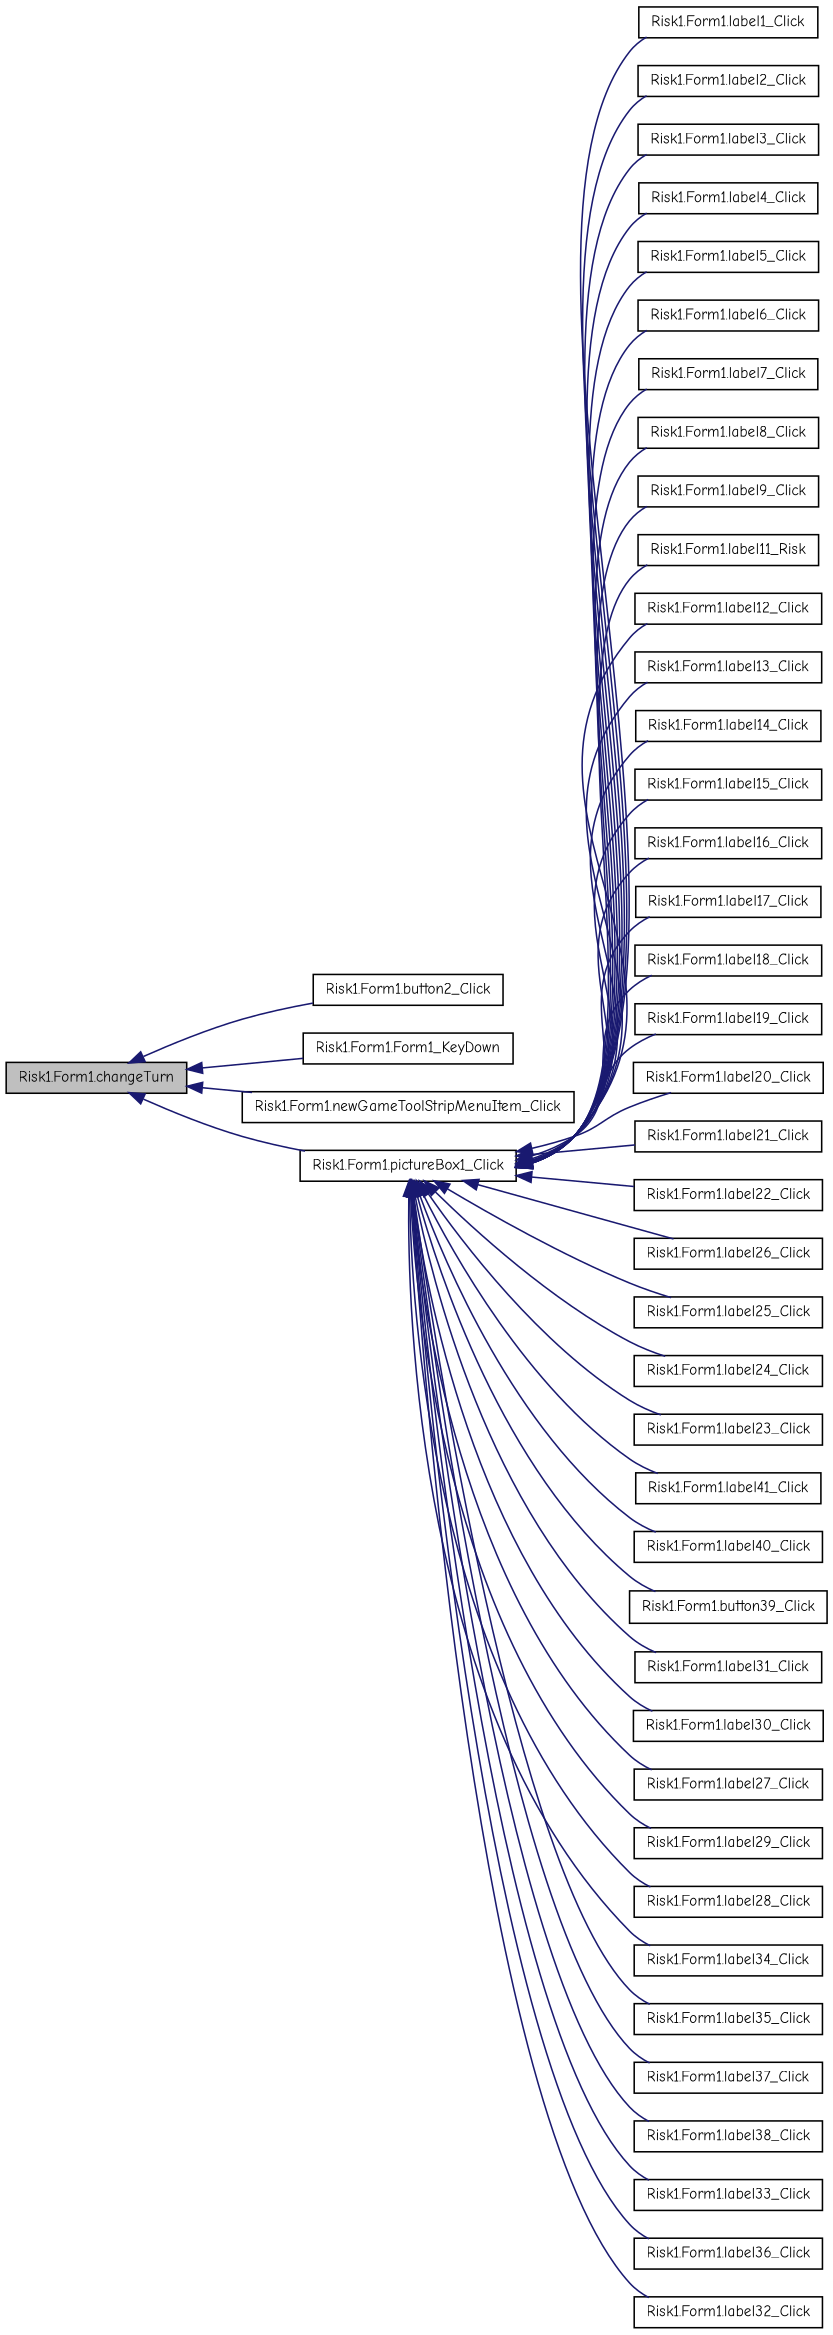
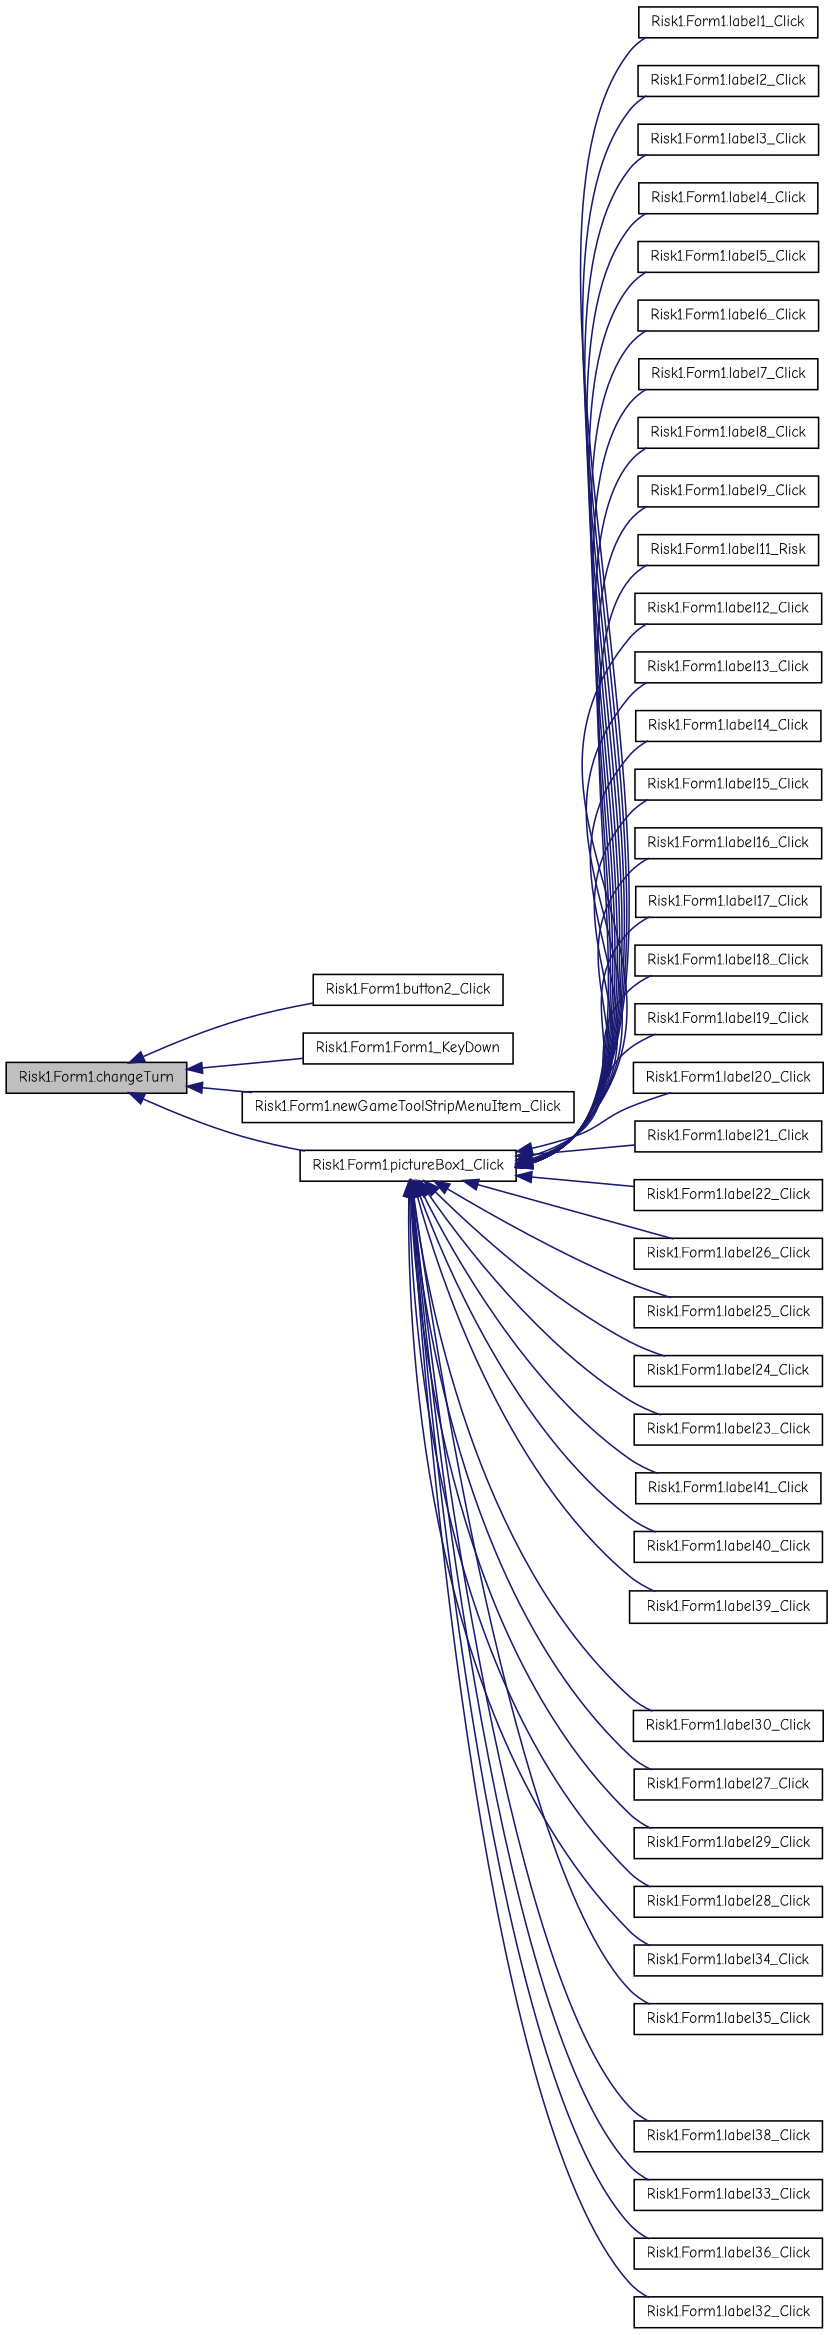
(728, 1607) -> (728, 1607)
(728, 1667) -> none
(728, 2078) -> none
